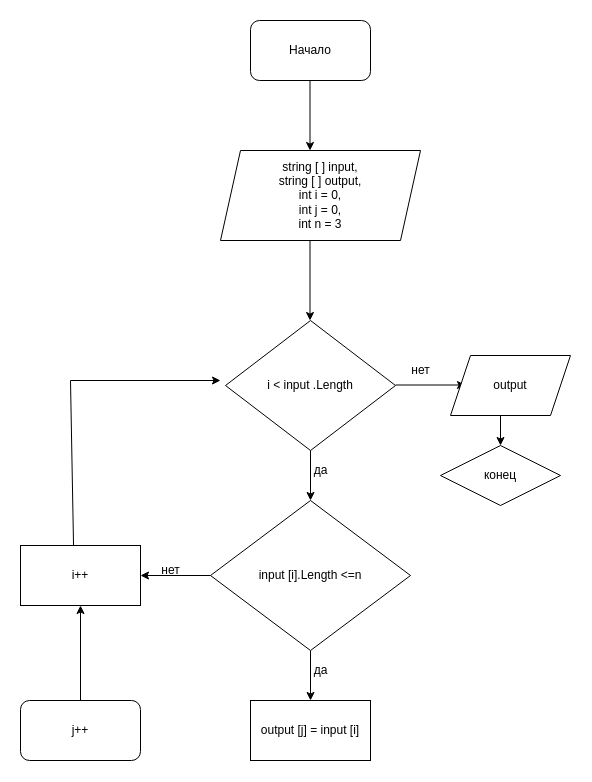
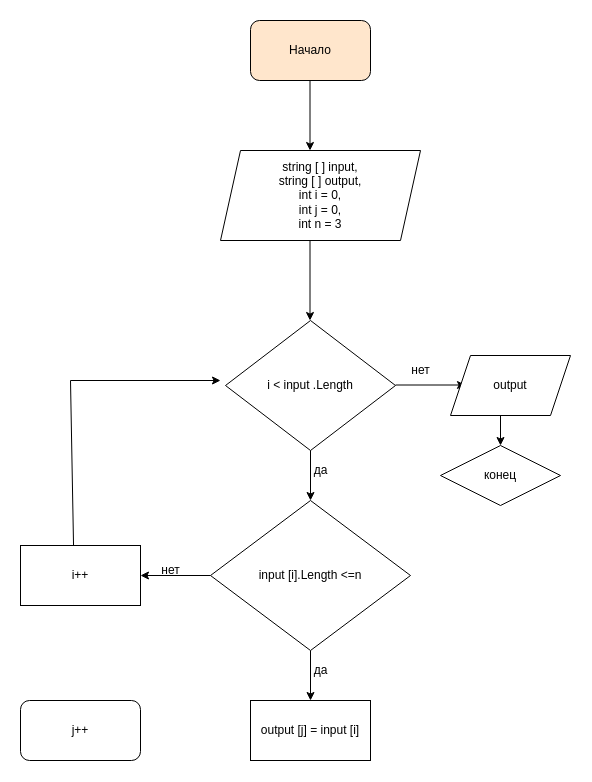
(311, 51) -> (311, 51)
(81, 656) -> none
